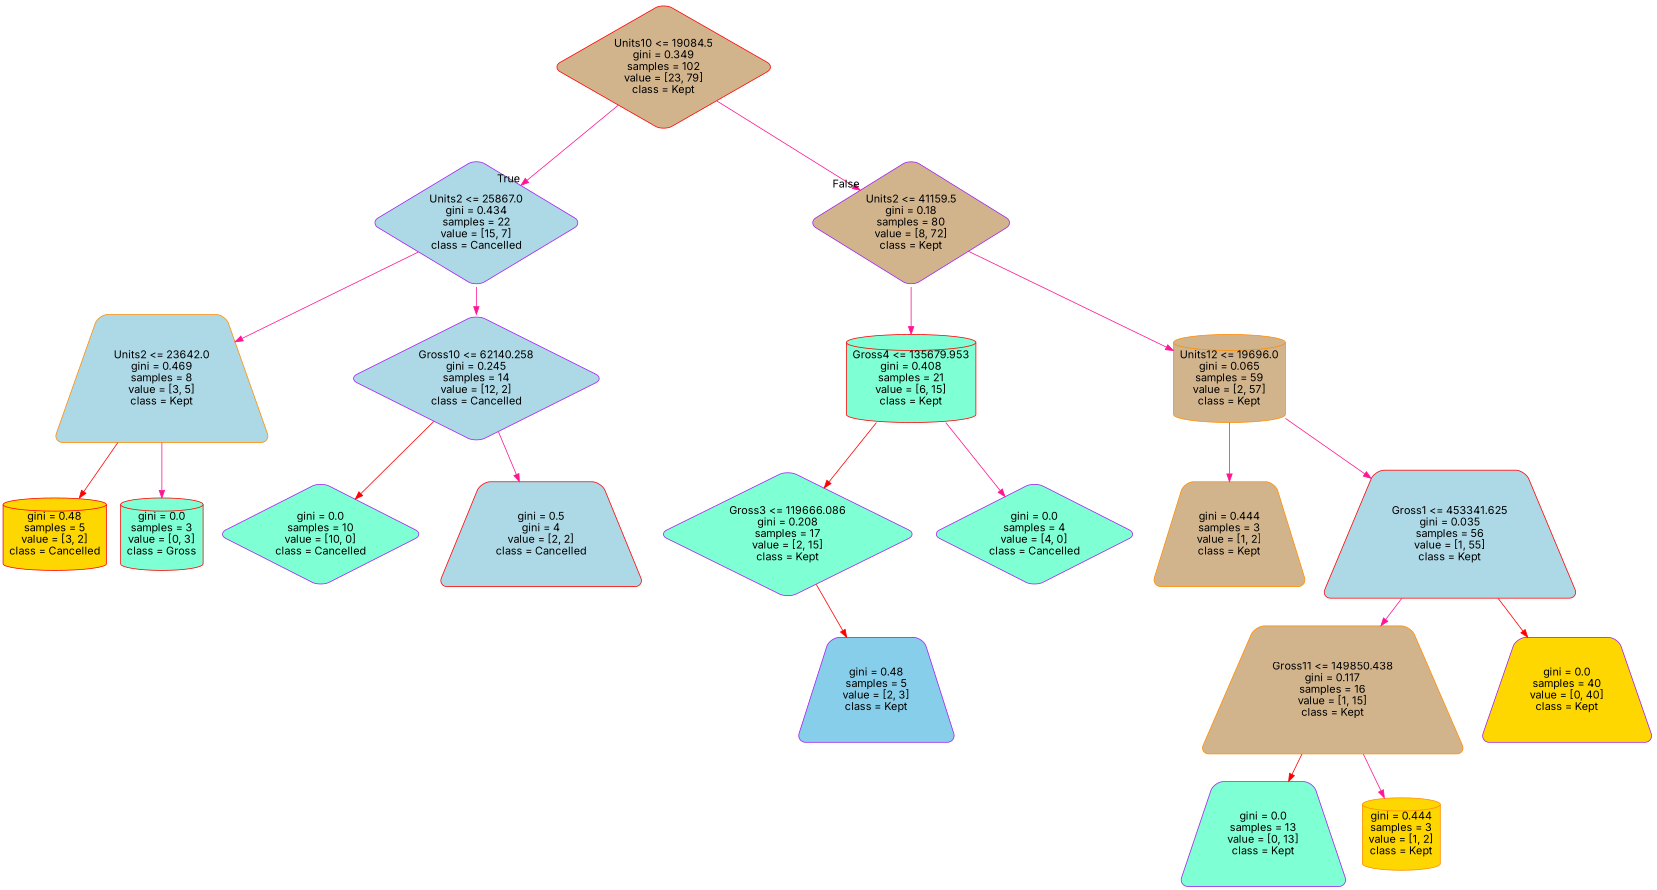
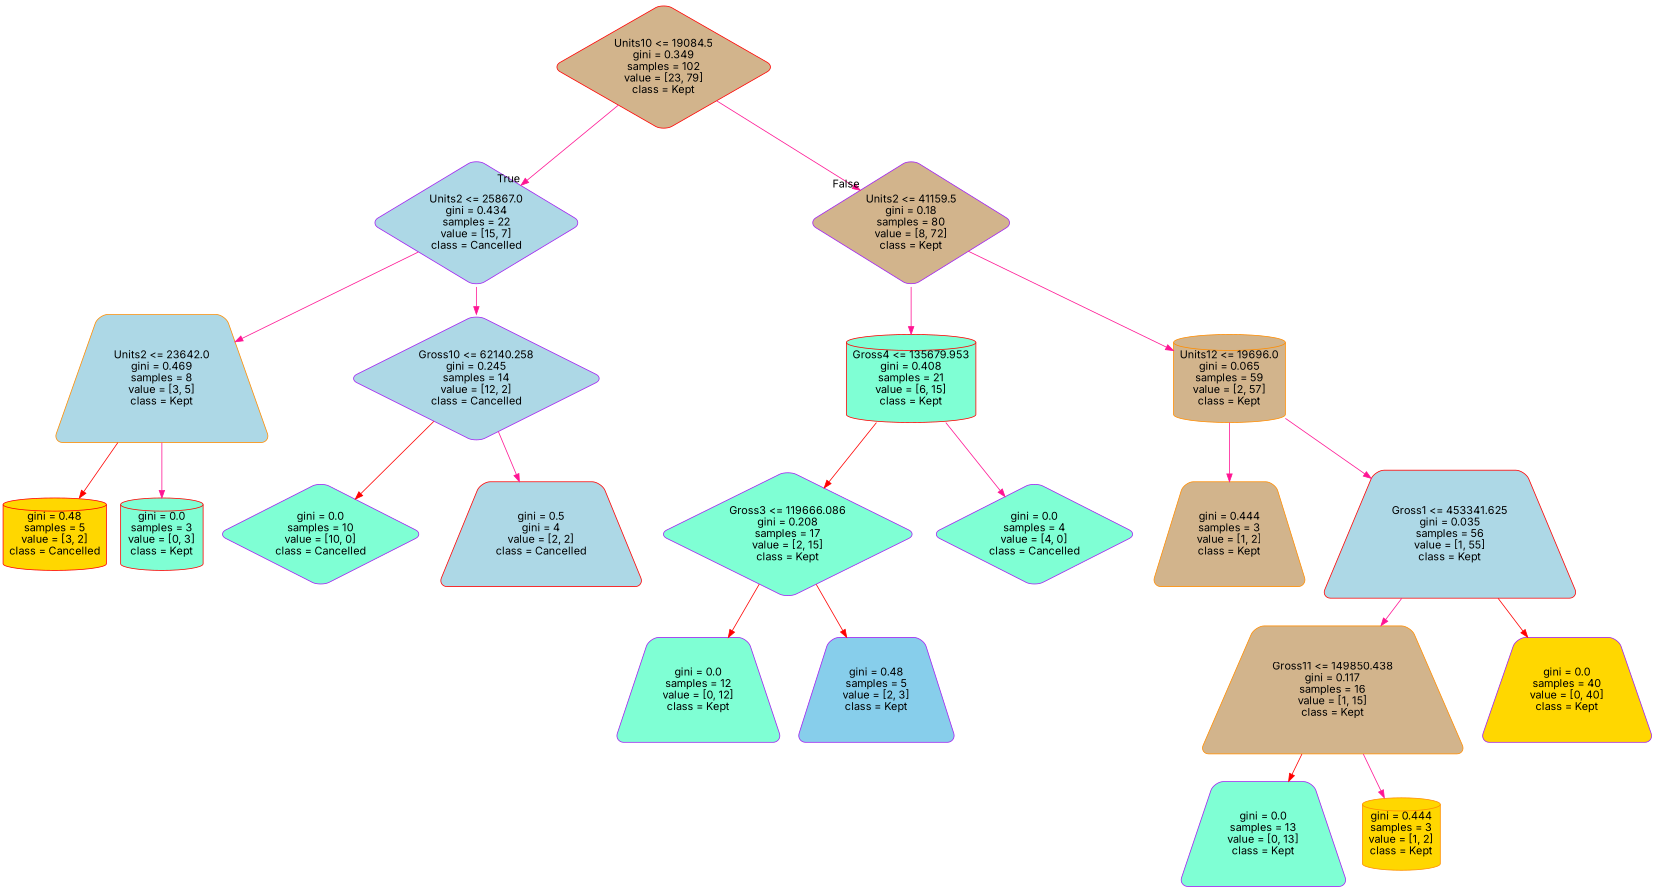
(162, 534) -> (162, 534)
none -> (698, 690)
